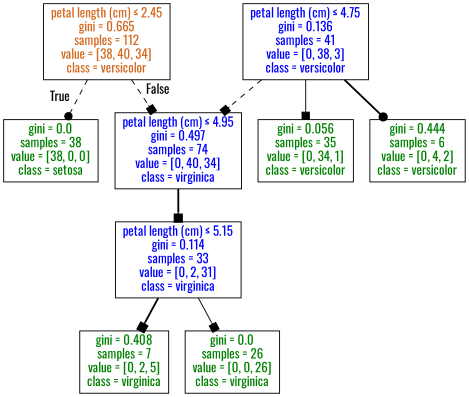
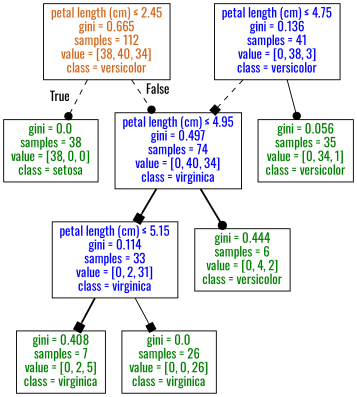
(140, 92) -> (140, 93)
(306, 95) -> (291, 96)
(362, 97) -> (210, 205)
